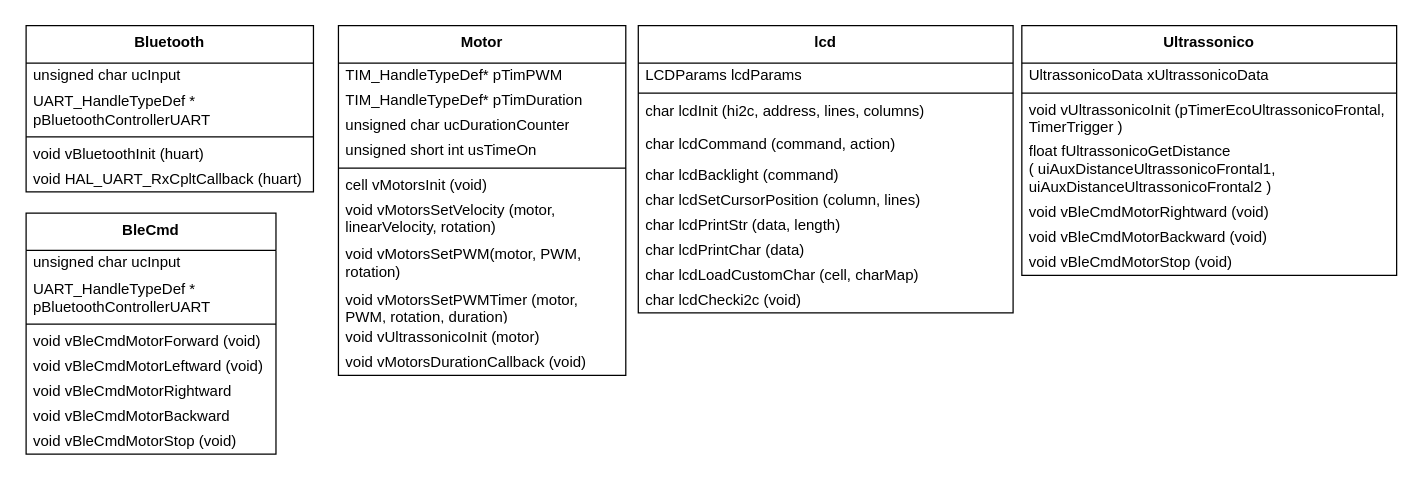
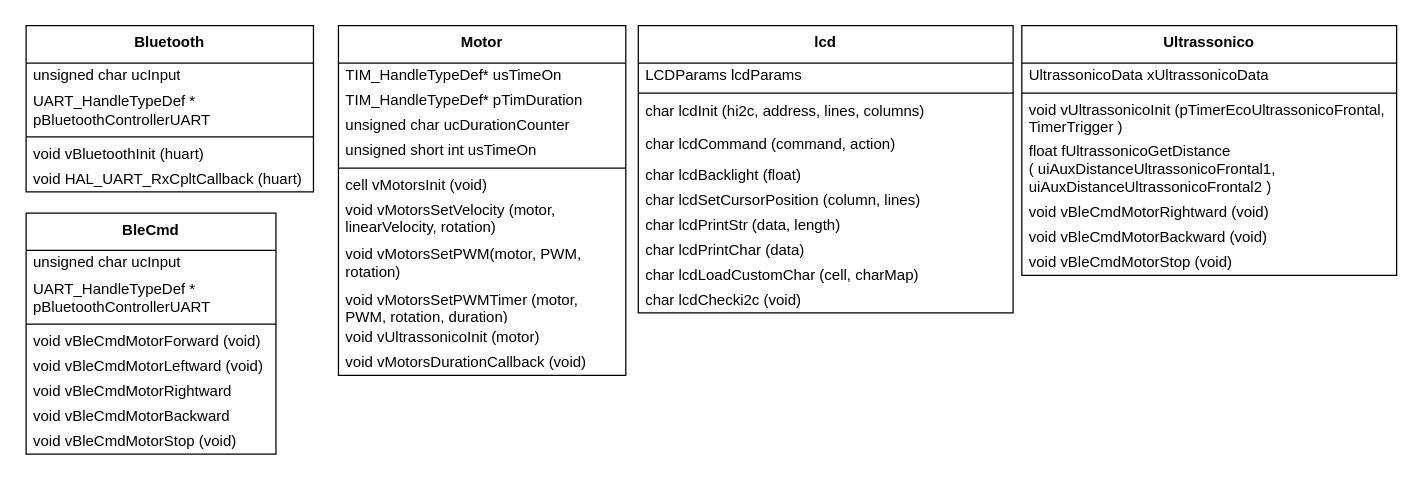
(449, 76) -> (453, 76)
(751, 176) -> (741, 176)
